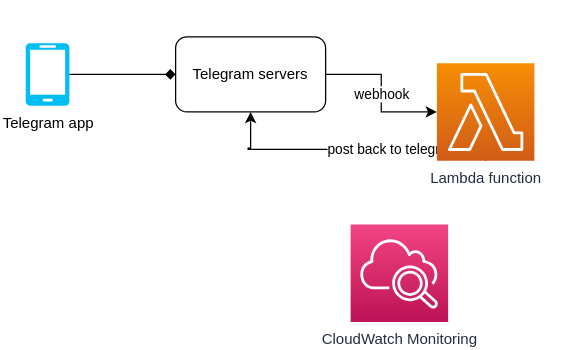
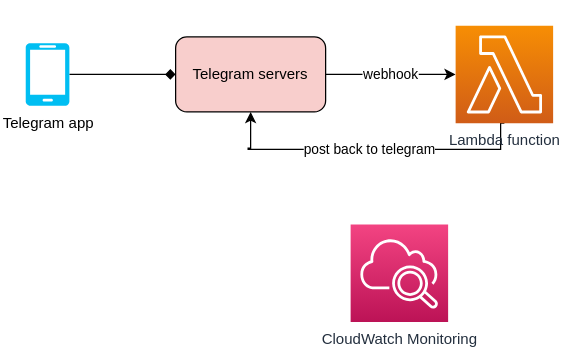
(251, 74) -> (251, 74)
(486, 112) -> (504, 74)
